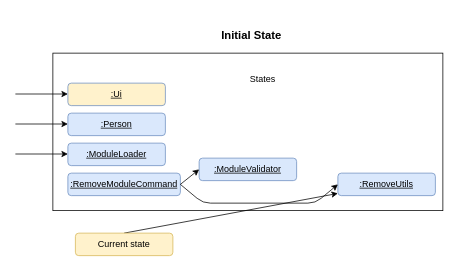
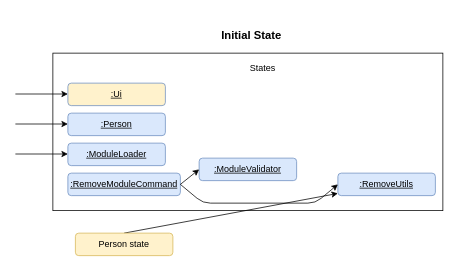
(263, 79) -> (263, 68)
(124, 244) -> (124, 244)
